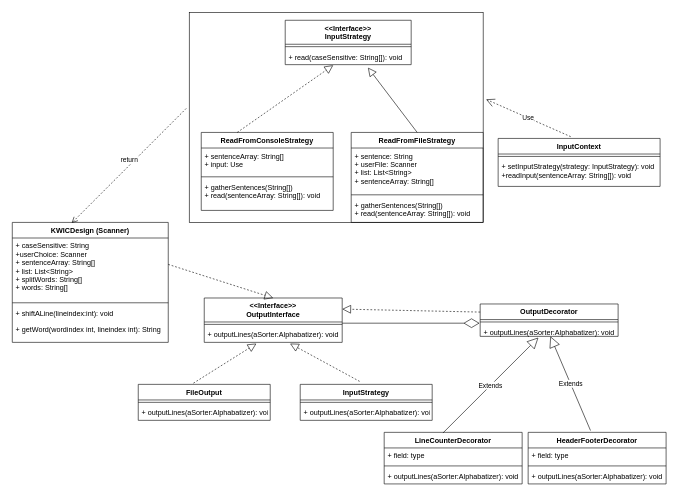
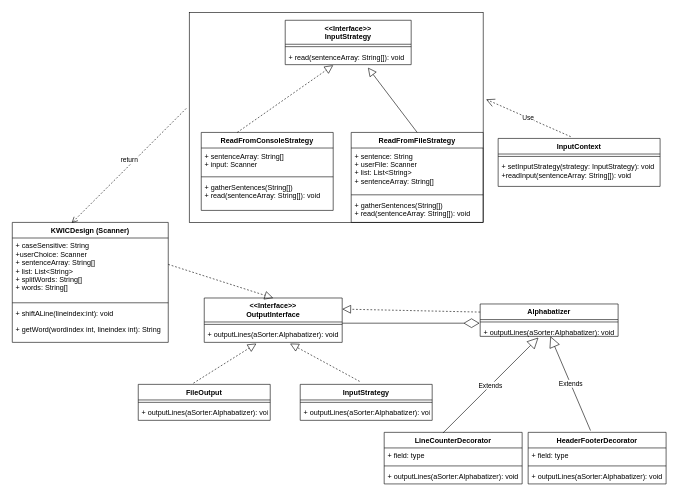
(355, 57) -> (357, 57)
(253, 156) -> (253, 156)
(549, 312) -> (549, 312)
